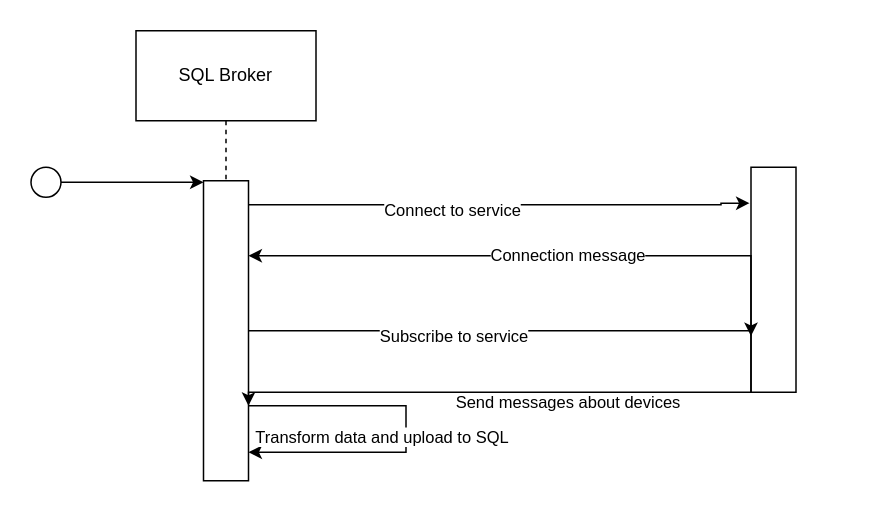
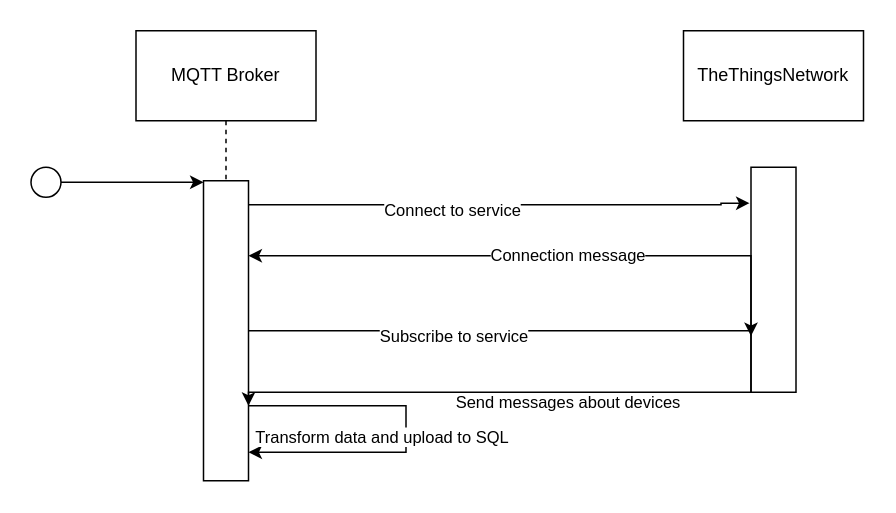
(226, 76) -> (226, 76)
none -> (773, 76)
